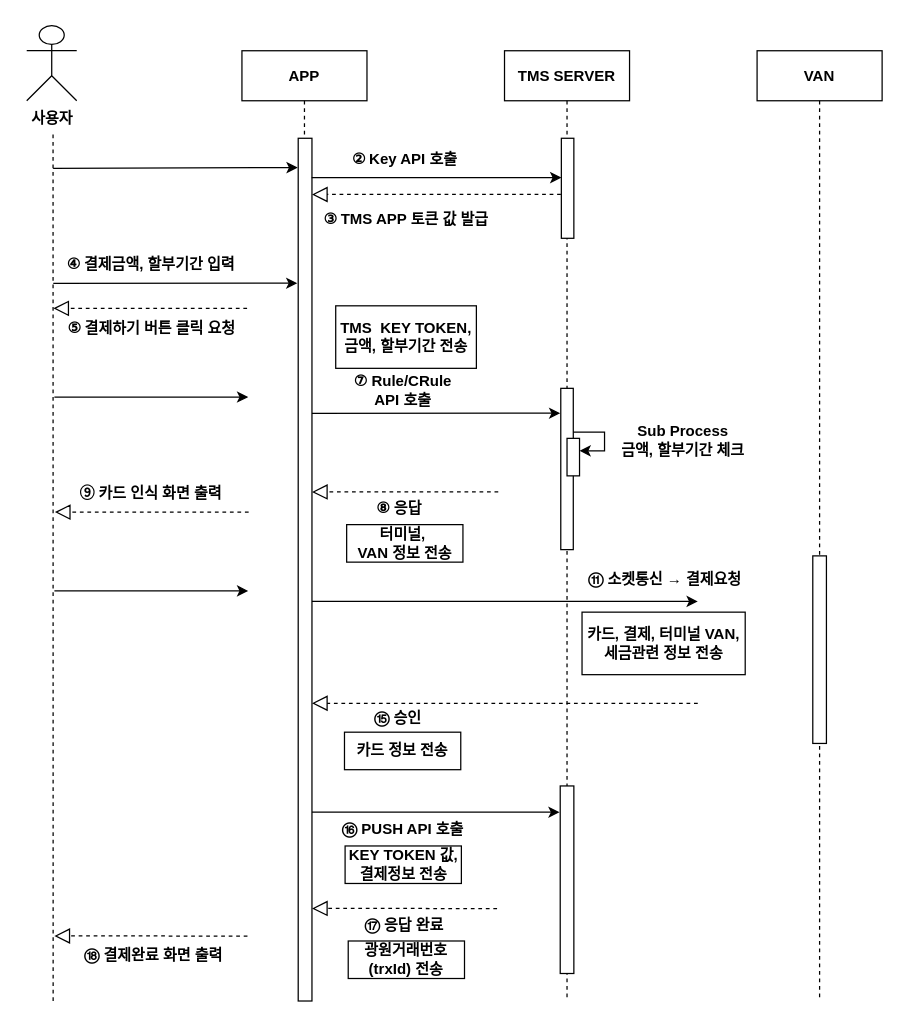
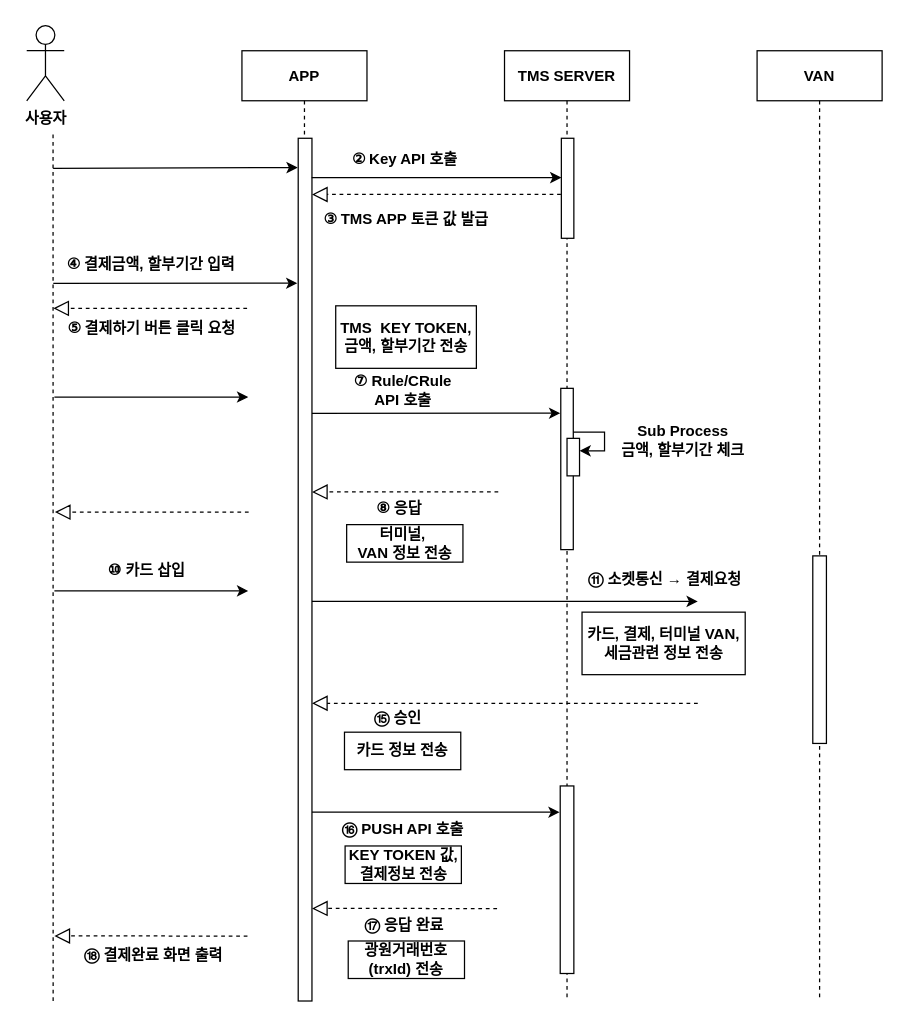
(52, 63) -> (45, 63)
(152, 493) -> none
none -> (146, 571)
